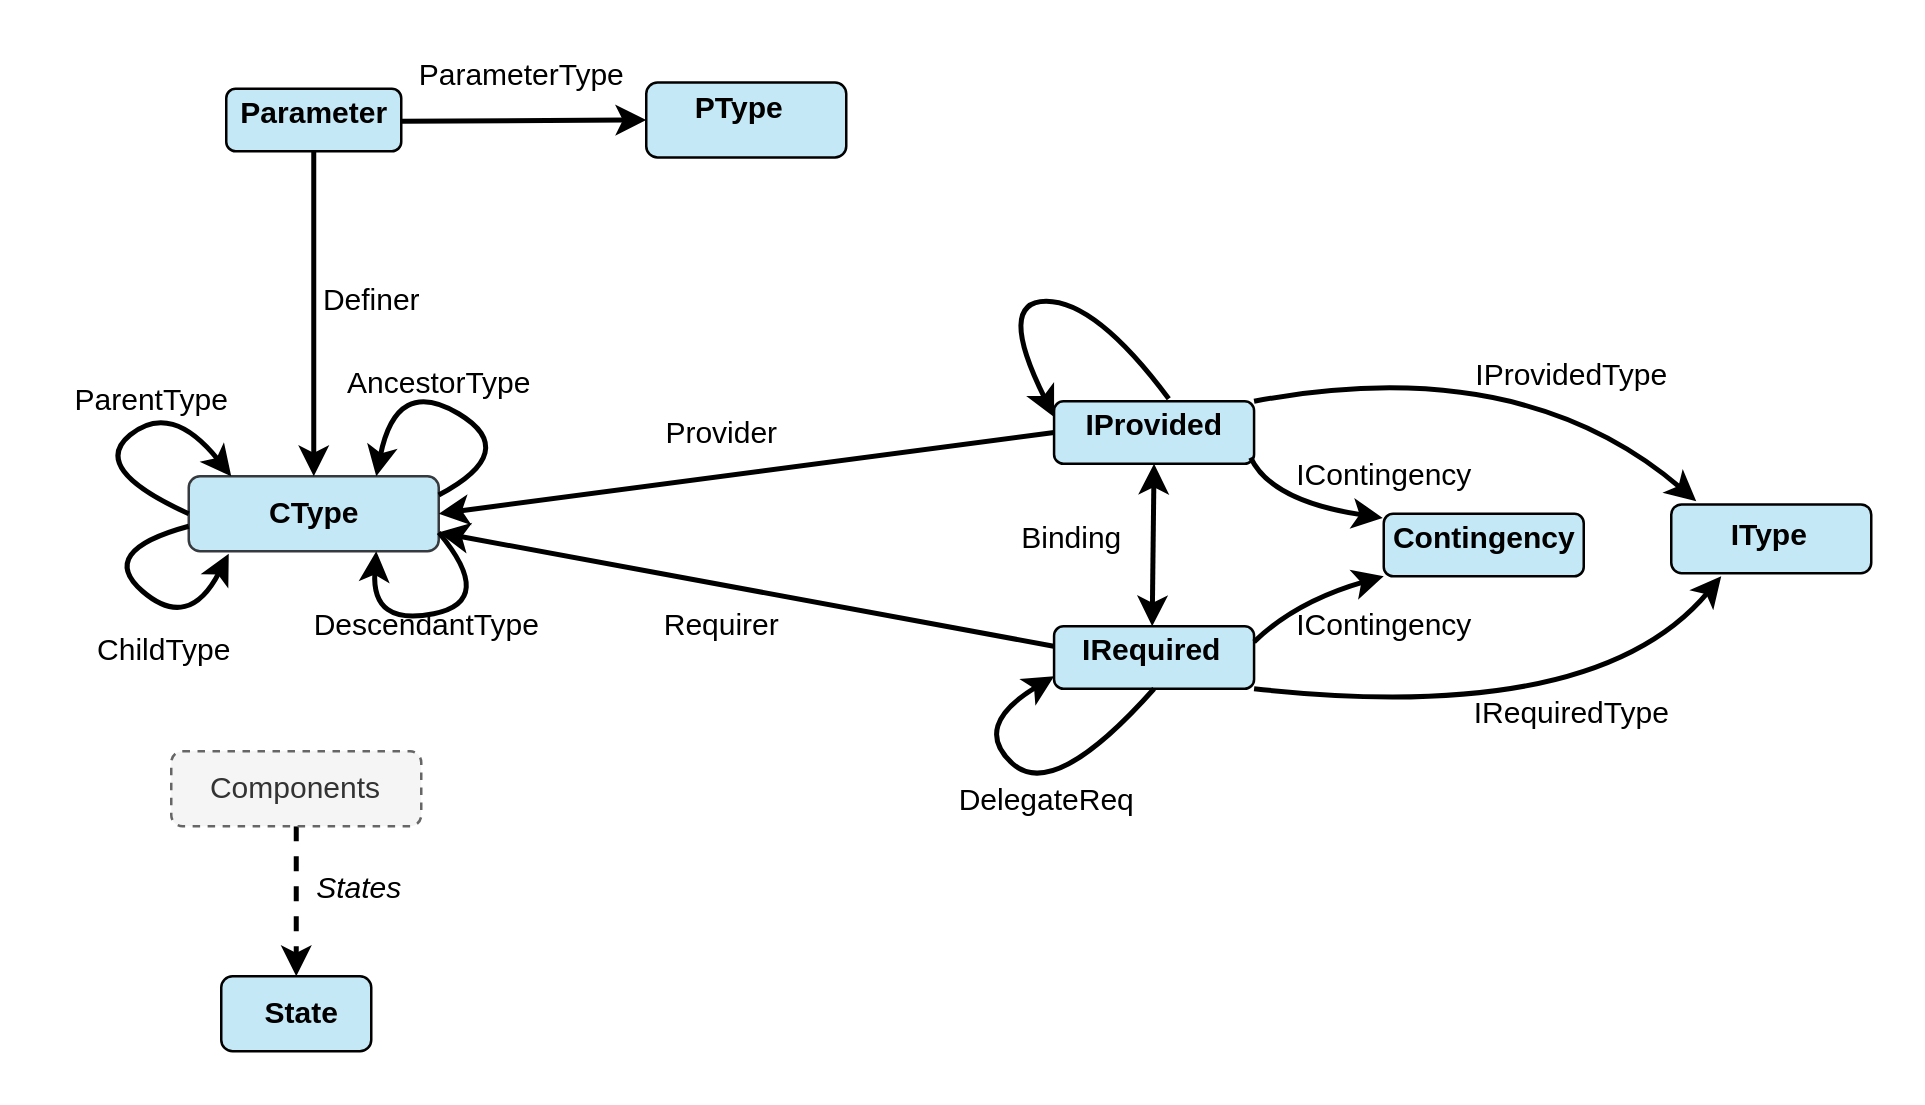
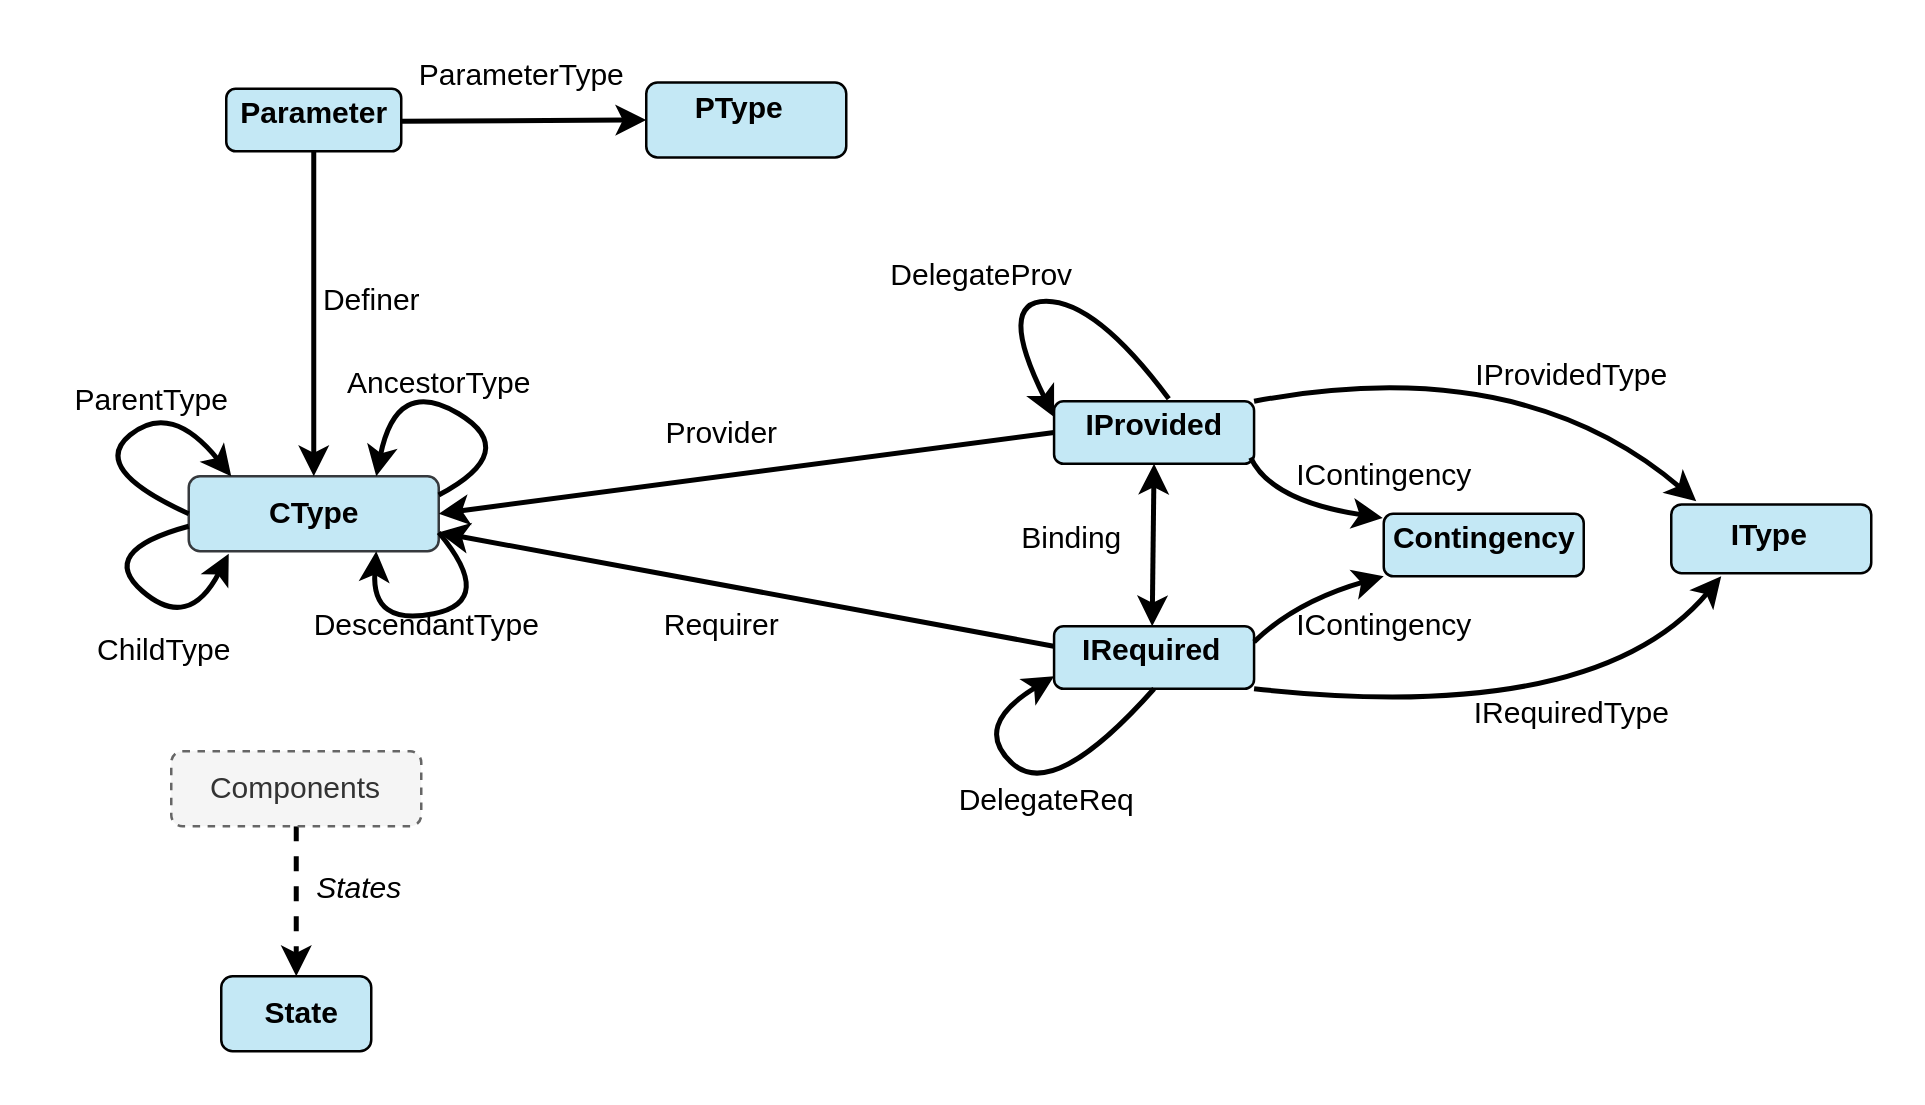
none -> (981, 276)
